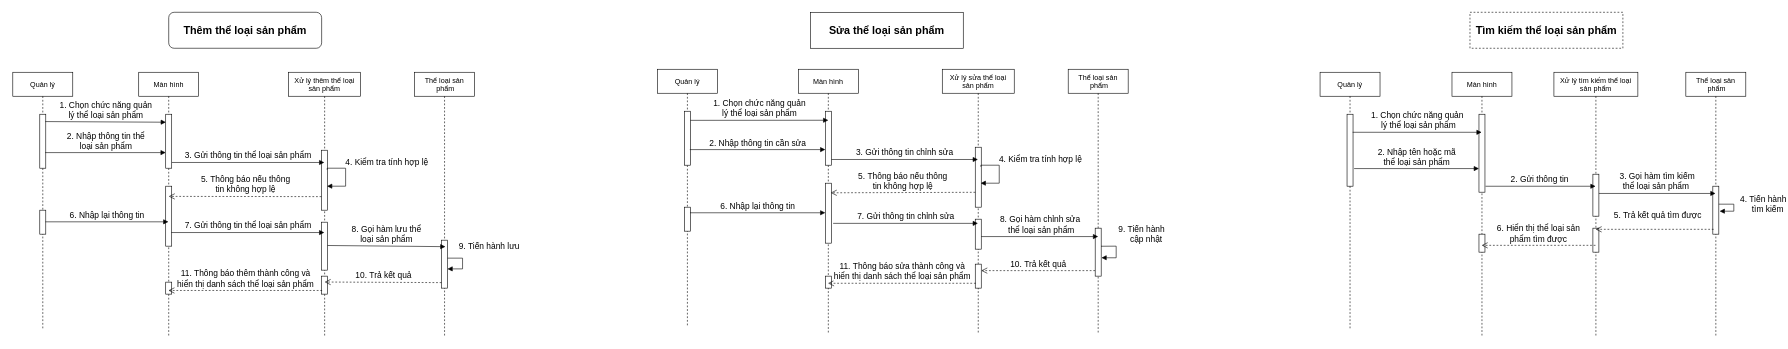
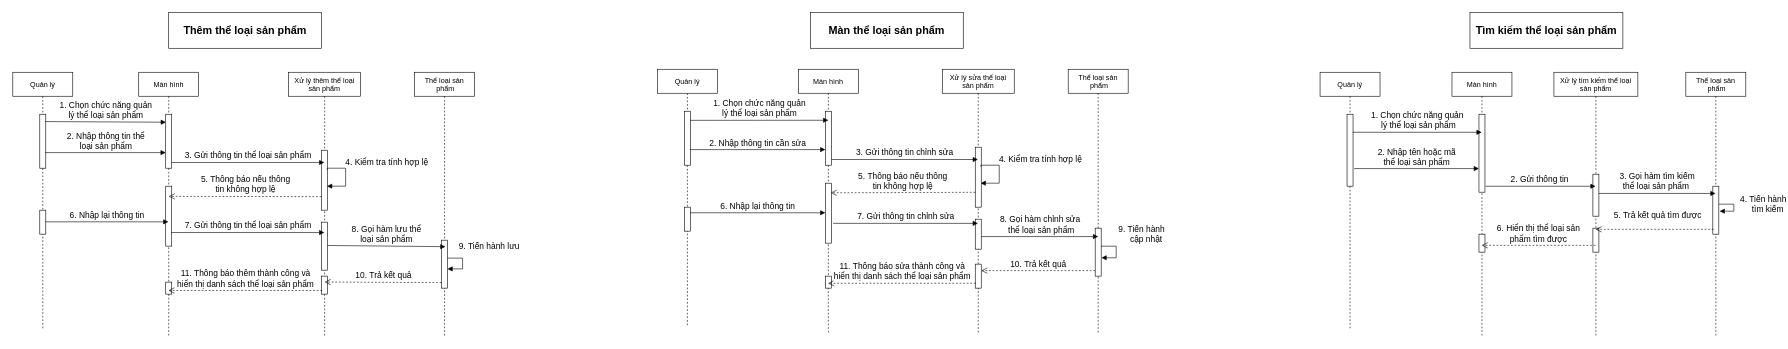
(245, 30) -> (245, 30)
(887, 30) -> (887, 30)
(1547, 30) -> (1547, 30)
